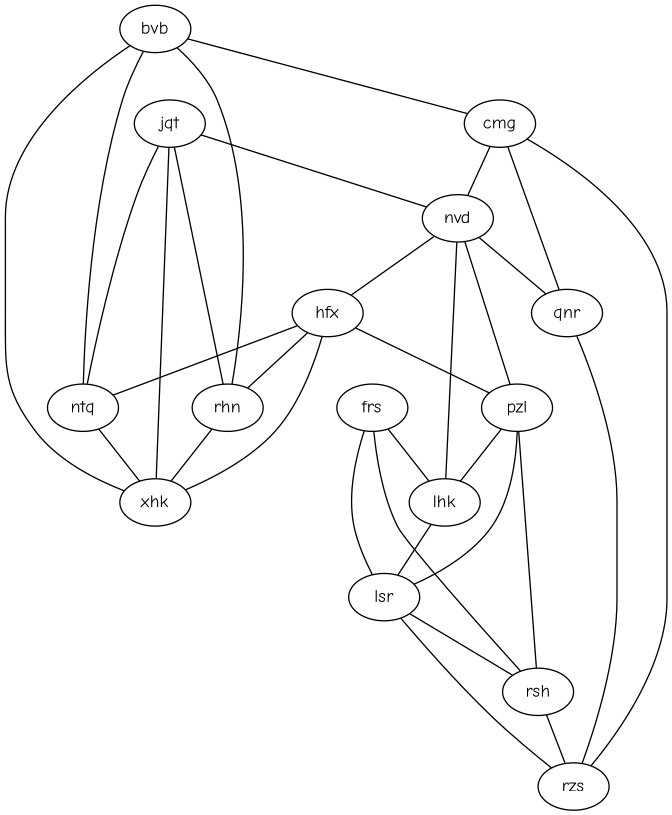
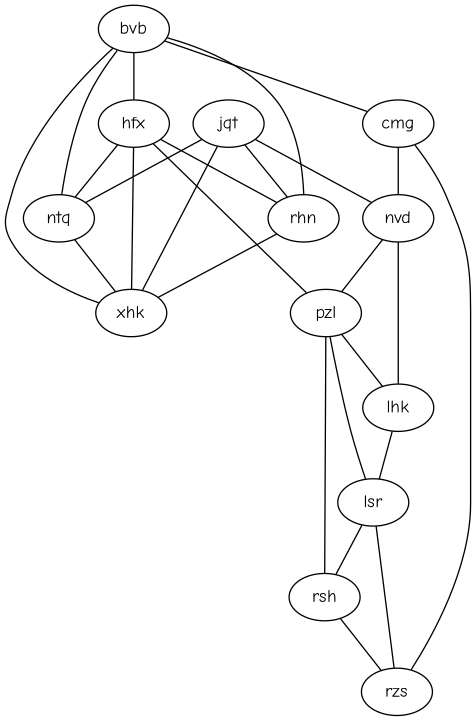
(393, 266) -> (134, 76)
(567, 313) -> none
(372, 408) -> none
